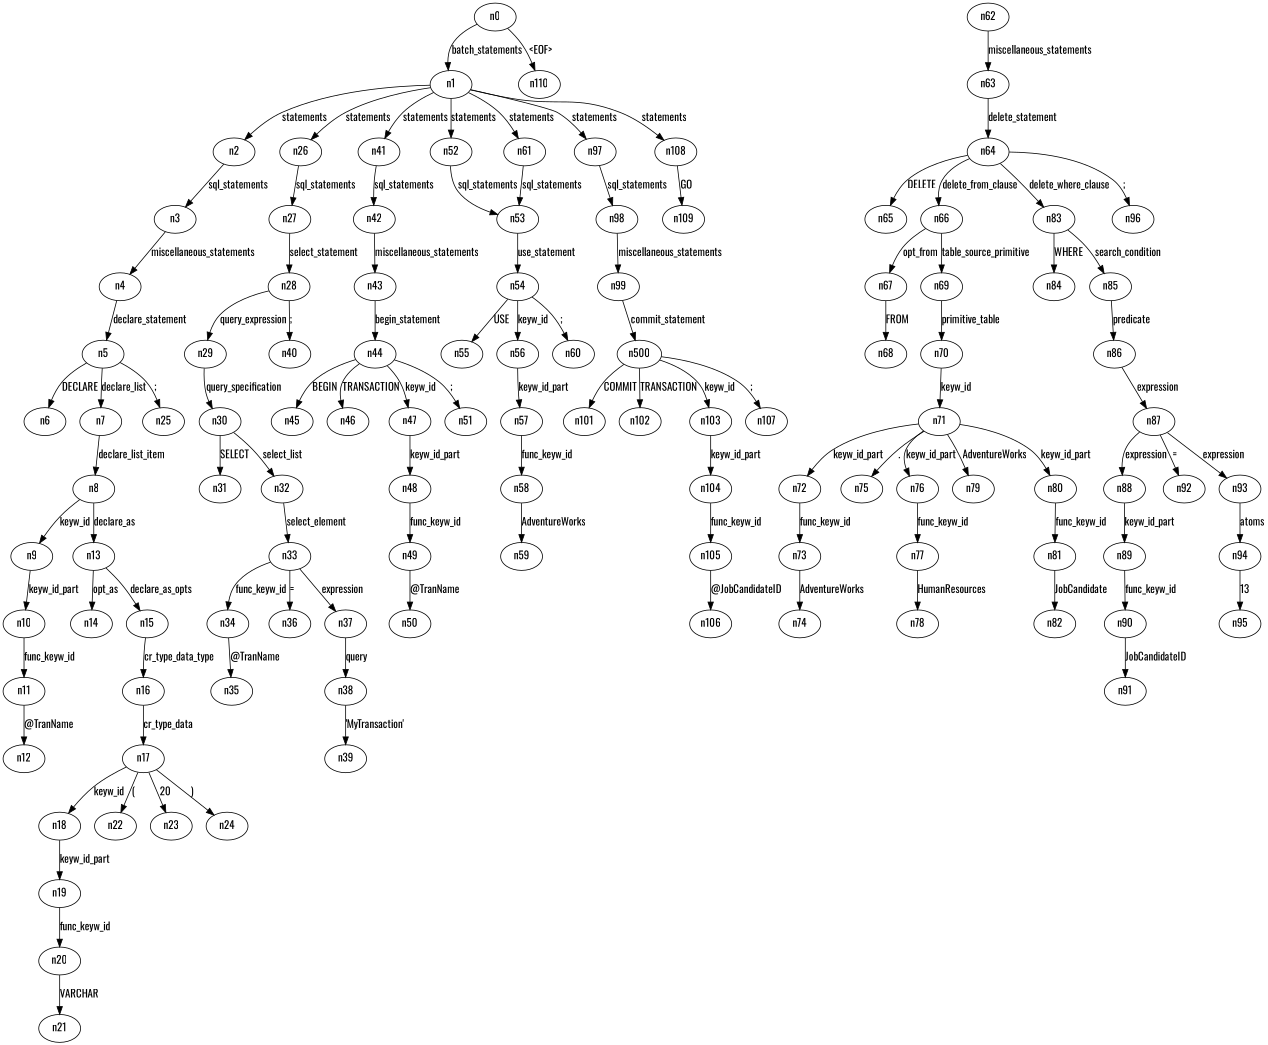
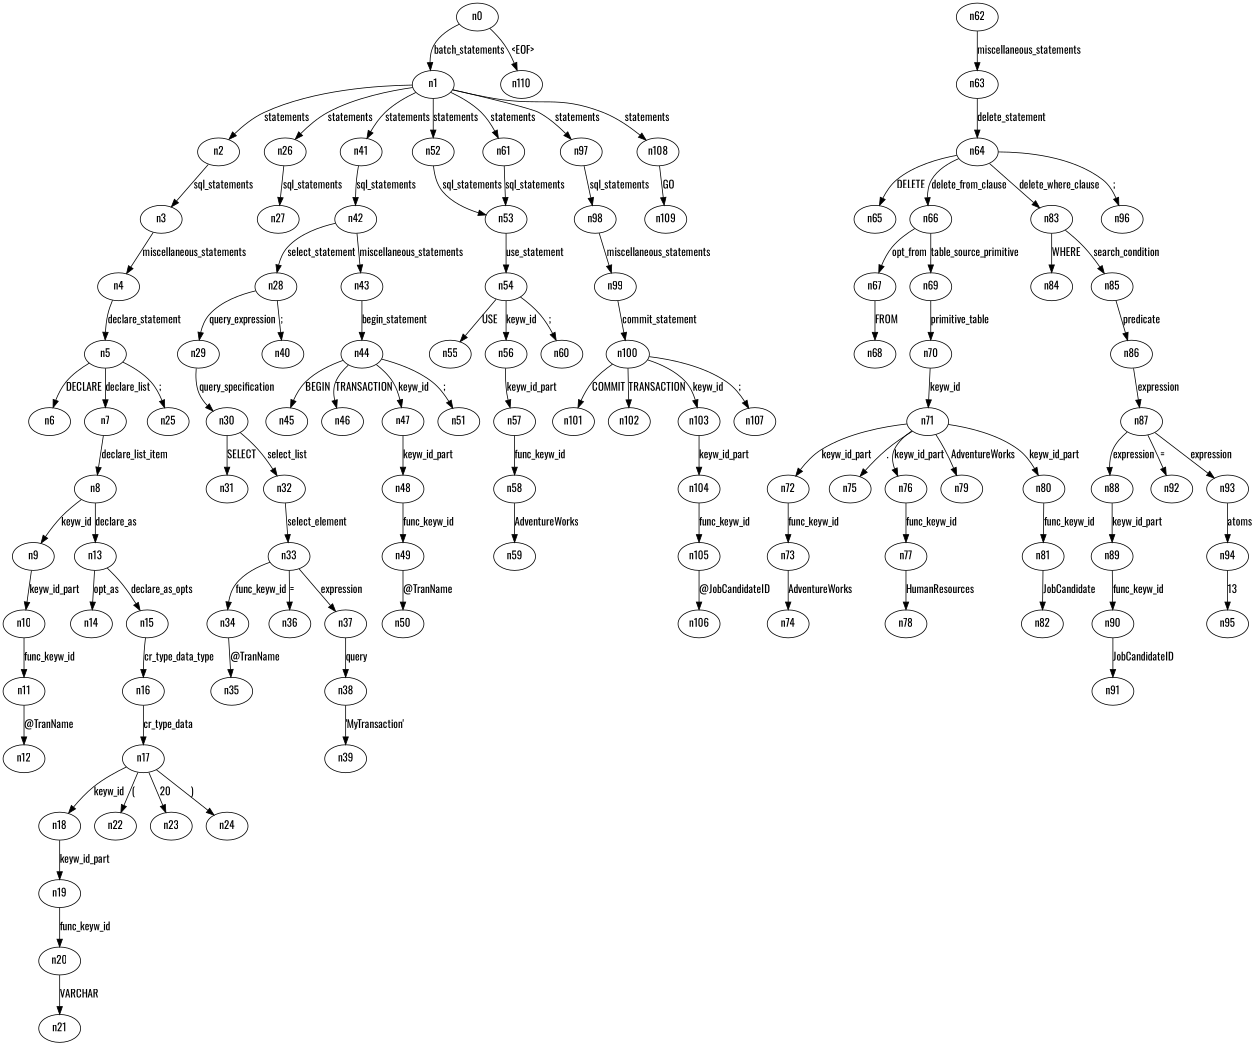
(290, 249) -> (301, 237)
(639, 354) -> (628, 354)
